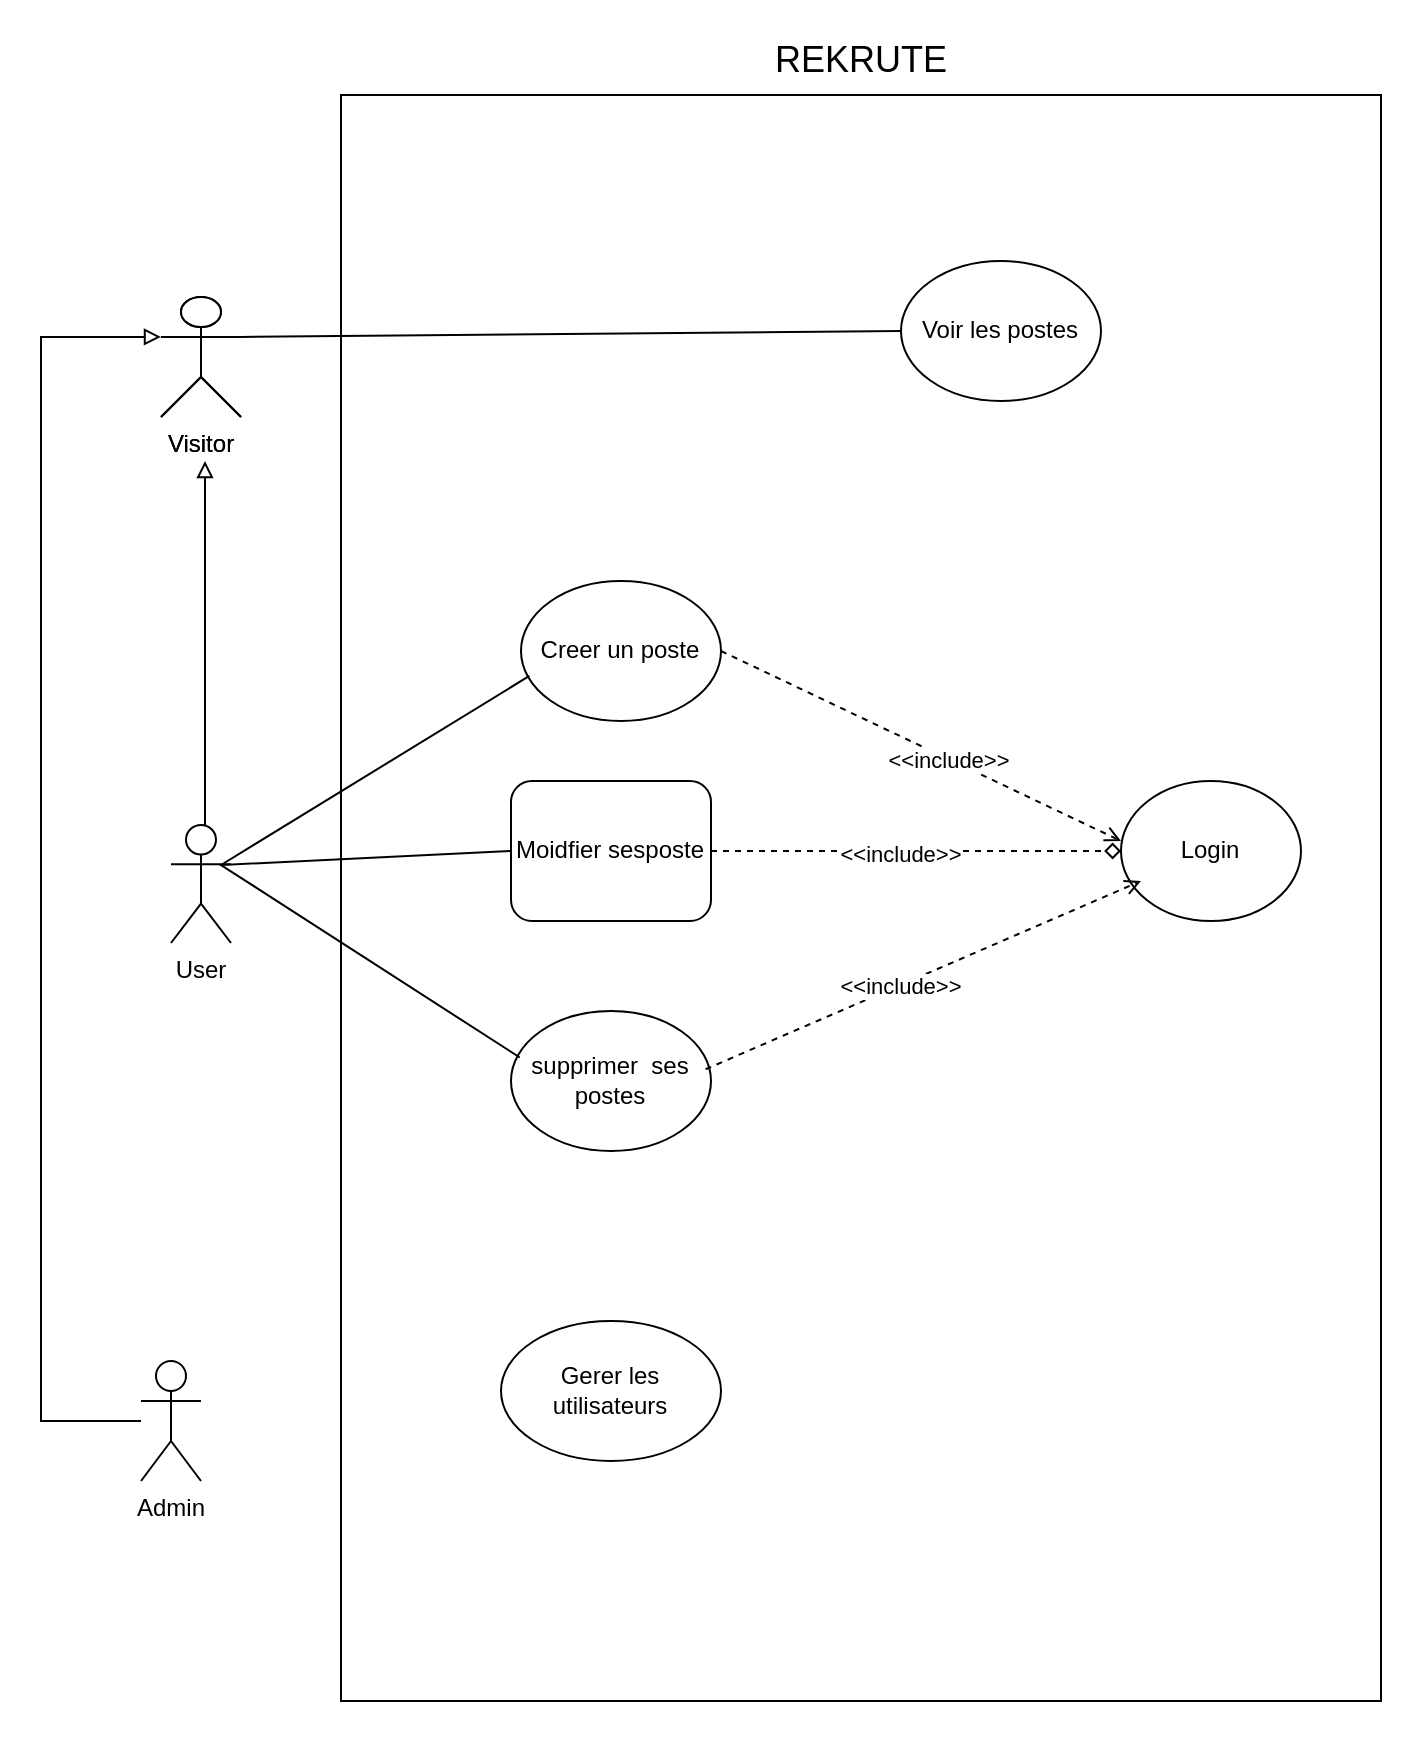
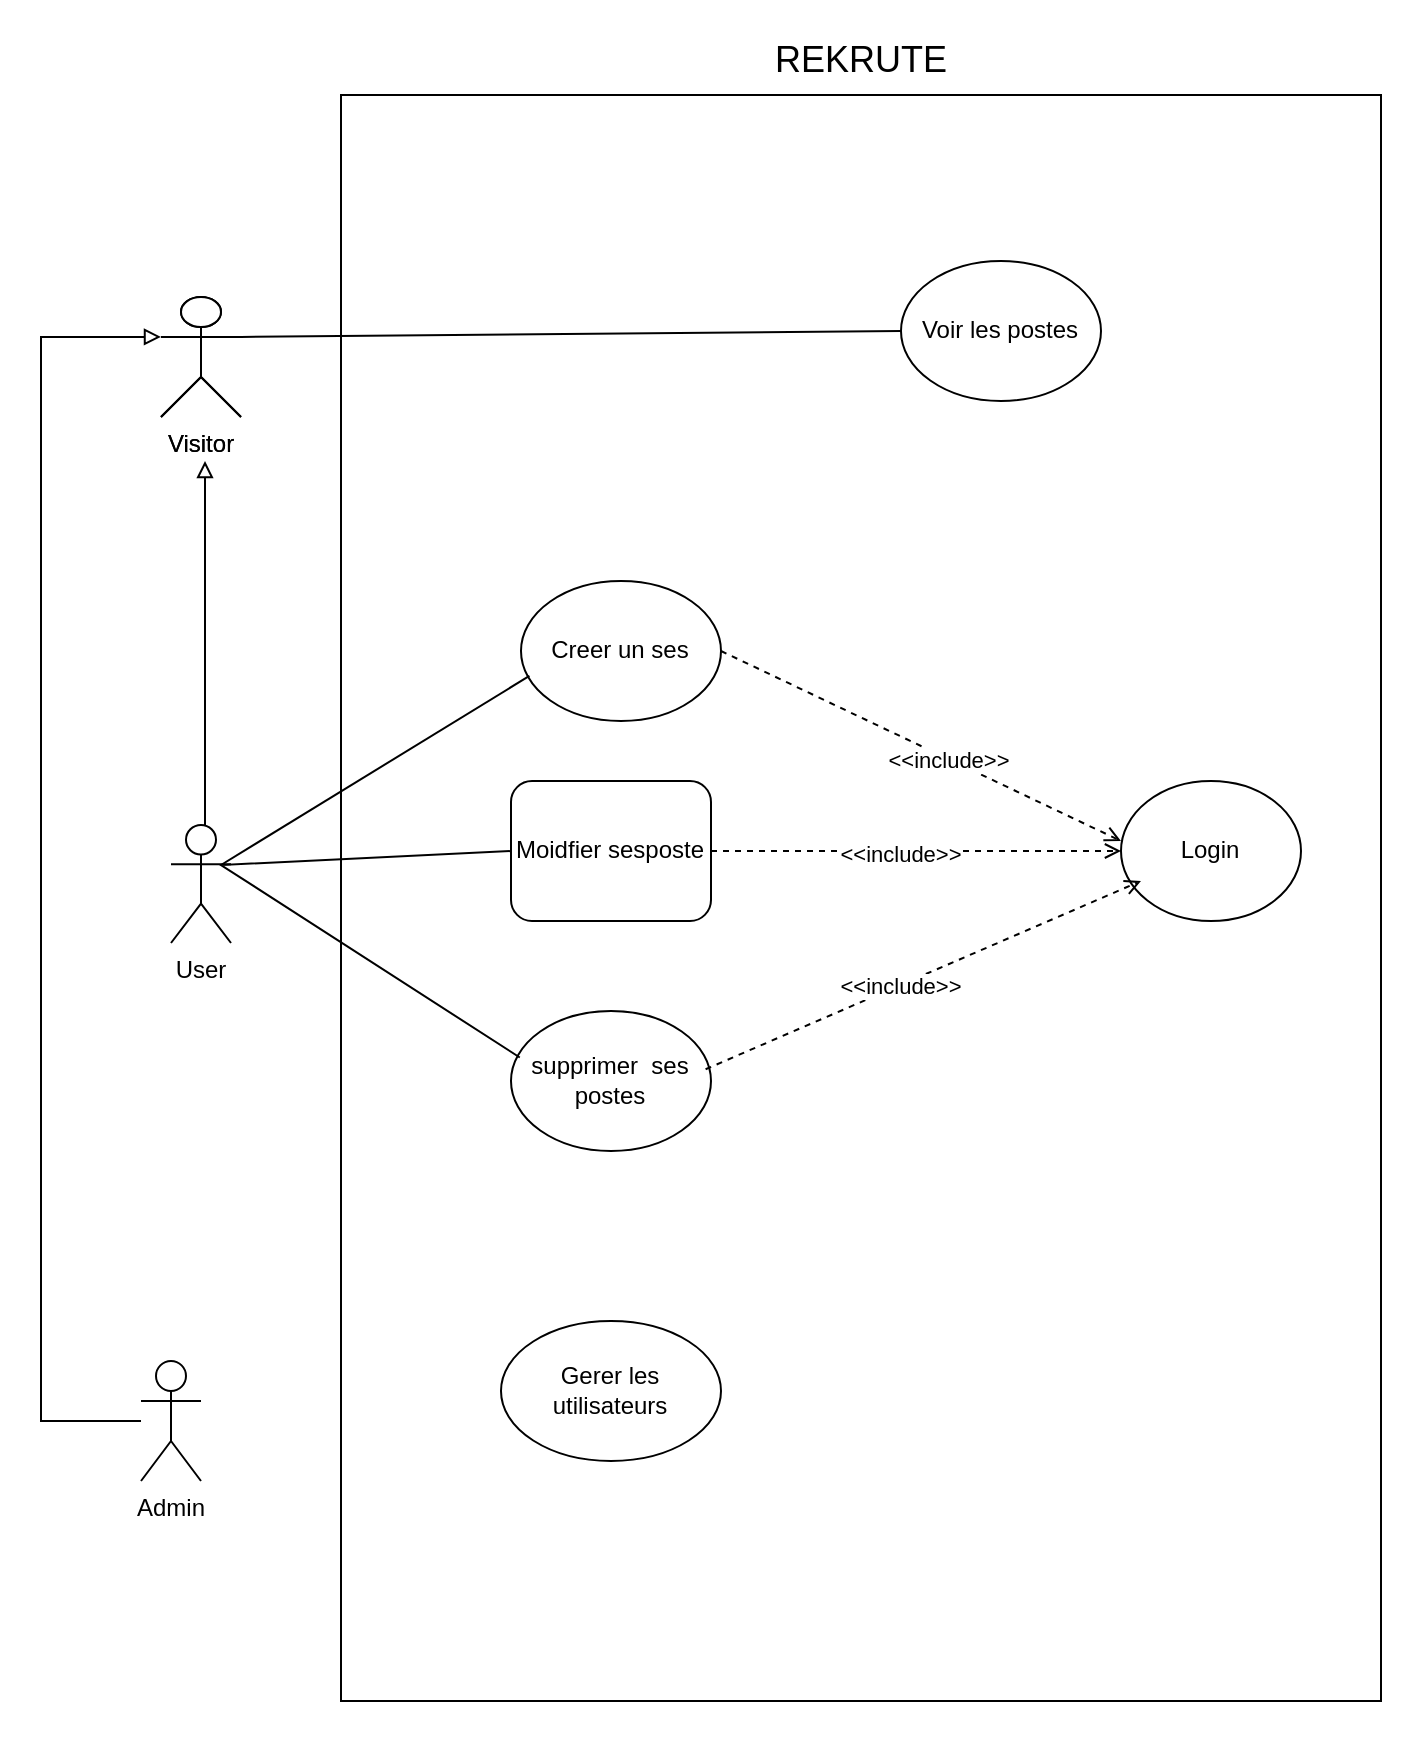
(621, 651) -> (621, 651)
(1104, 851) -> (1110, 851)
